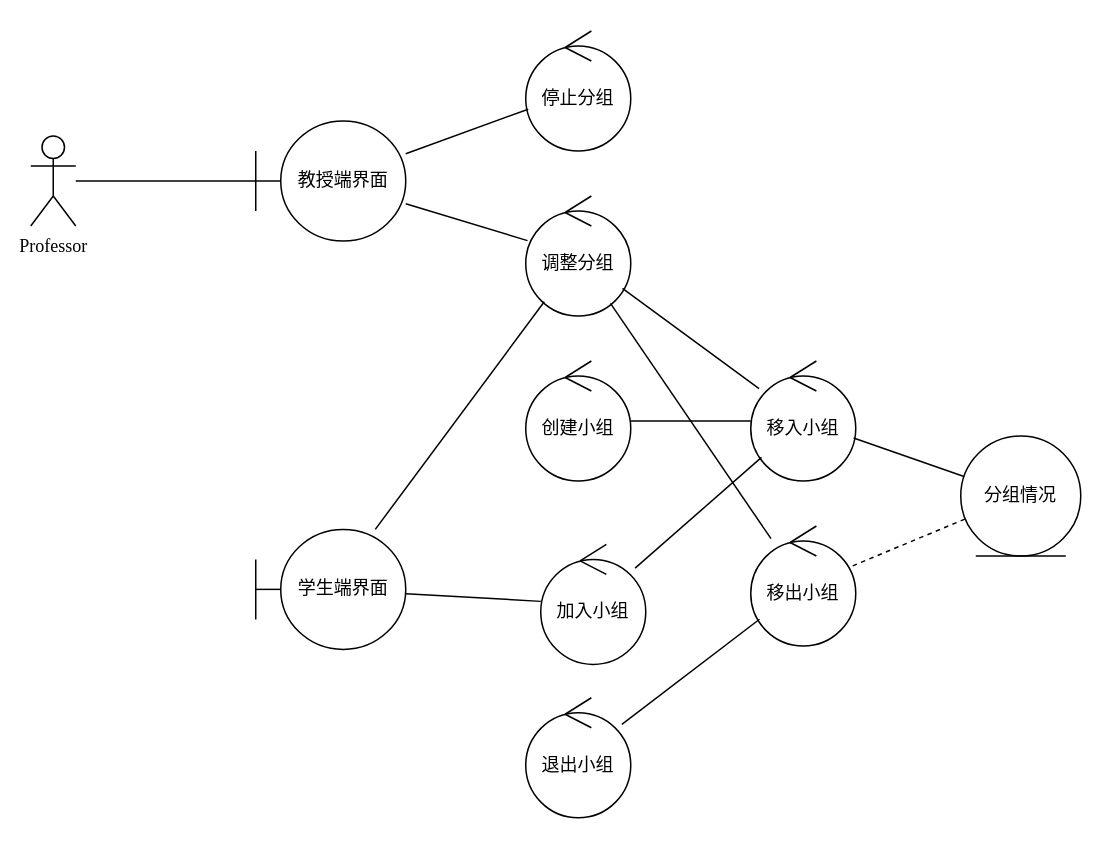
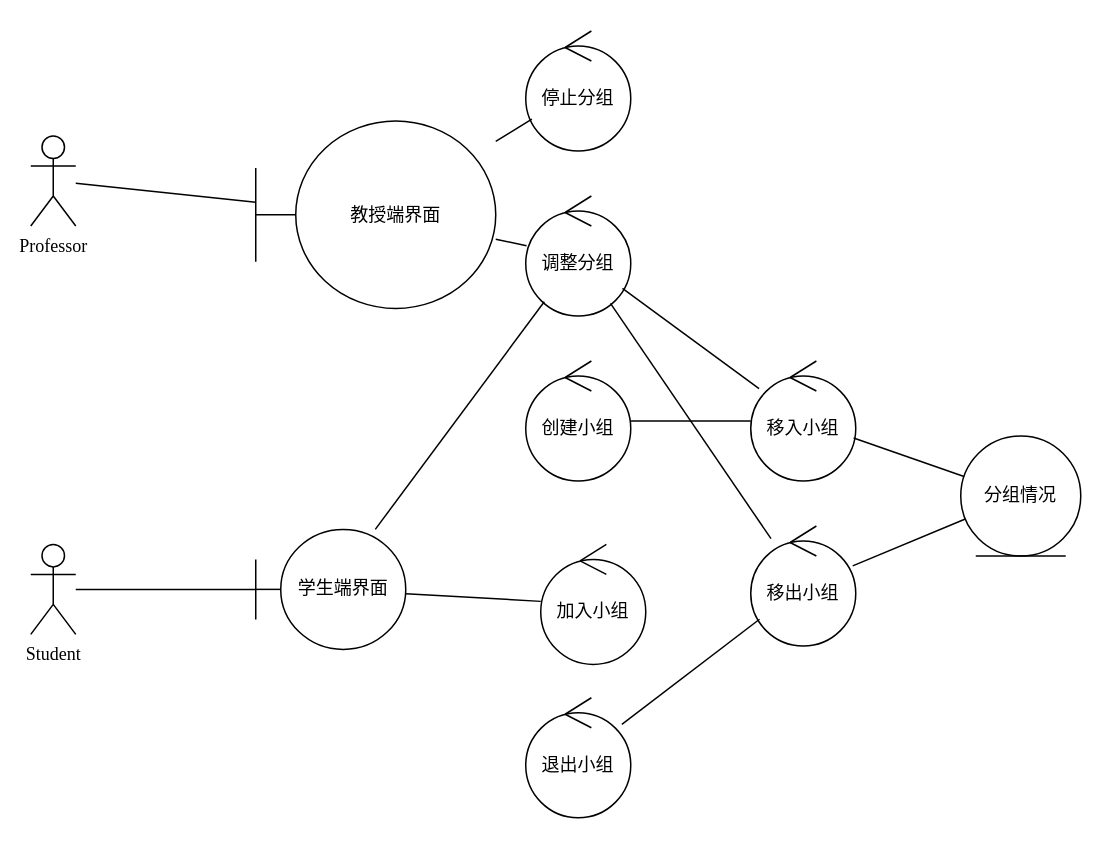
(331, 181) -> (376, 215)
(698, 513) -> none
(908, 543) -> (908, 543)
none -> (53, 589)
none -> (164, 589)
